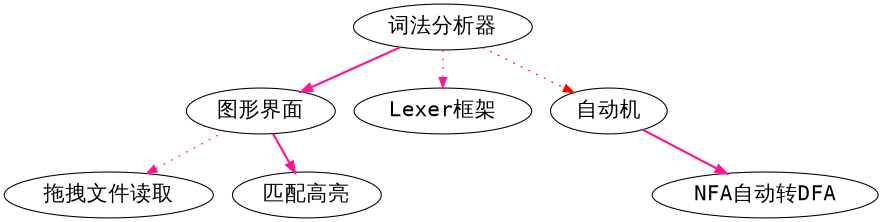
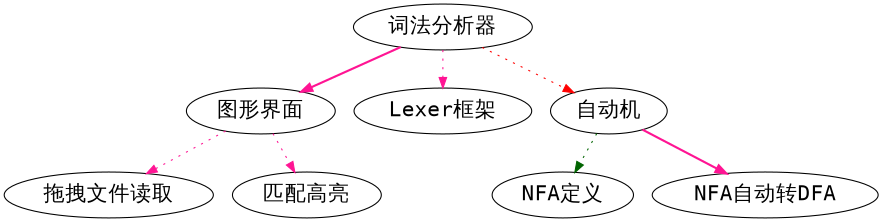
(281, 148) -> (281, 148)
none -> (563, 195)
